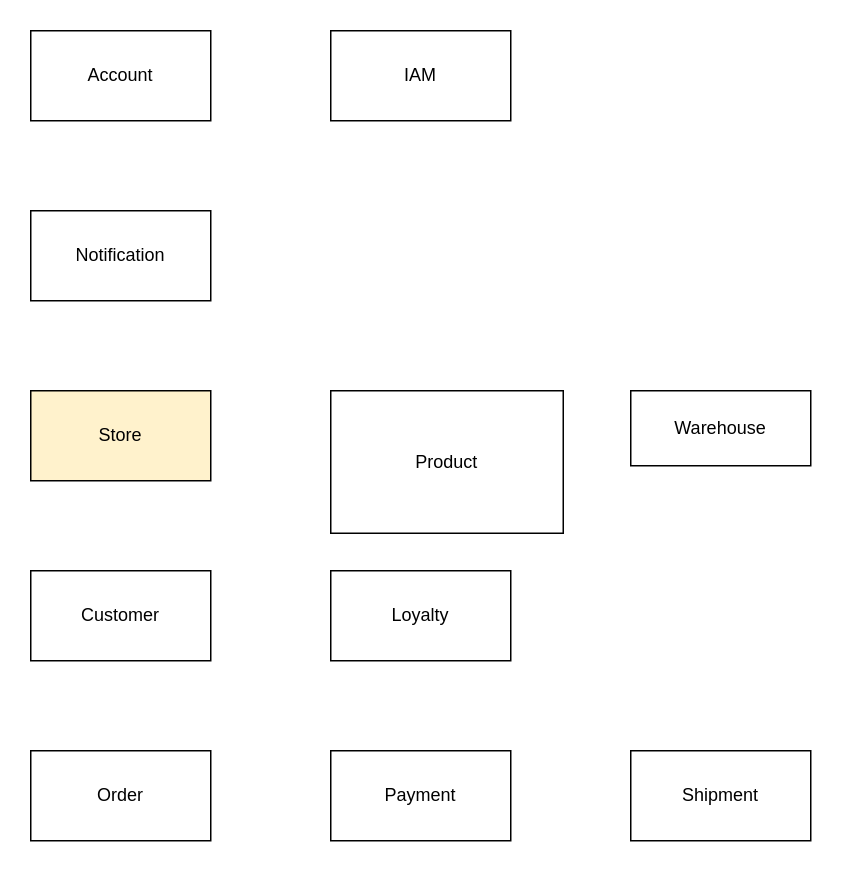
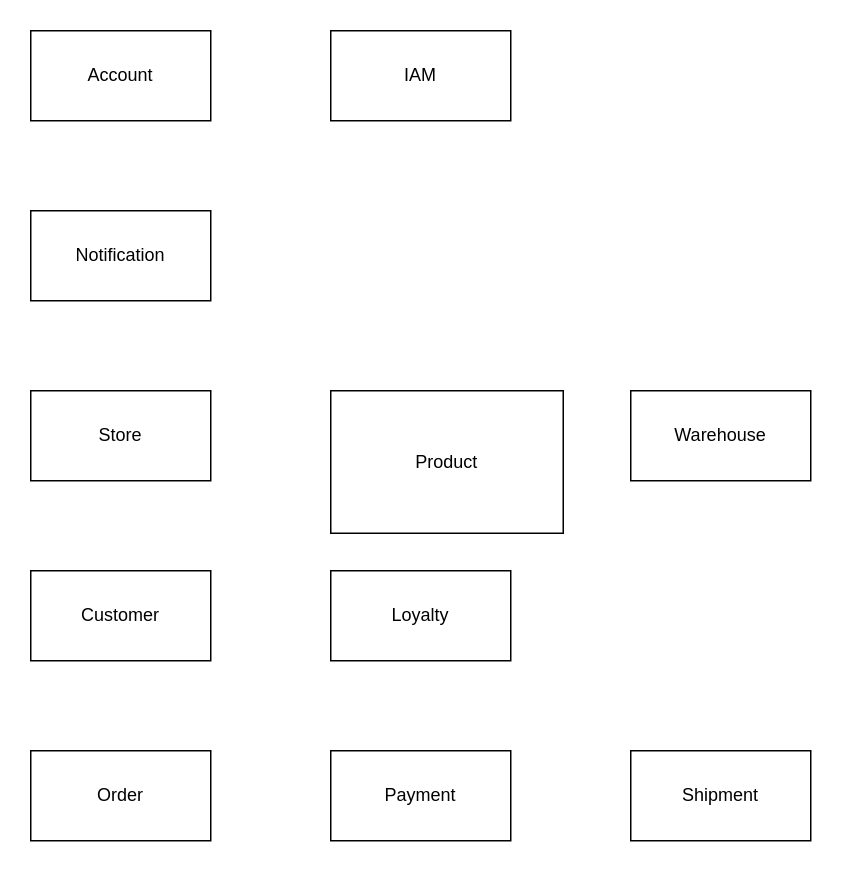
(721, 428) -> (721, 436)
(121, 436) -> (121, 436)
